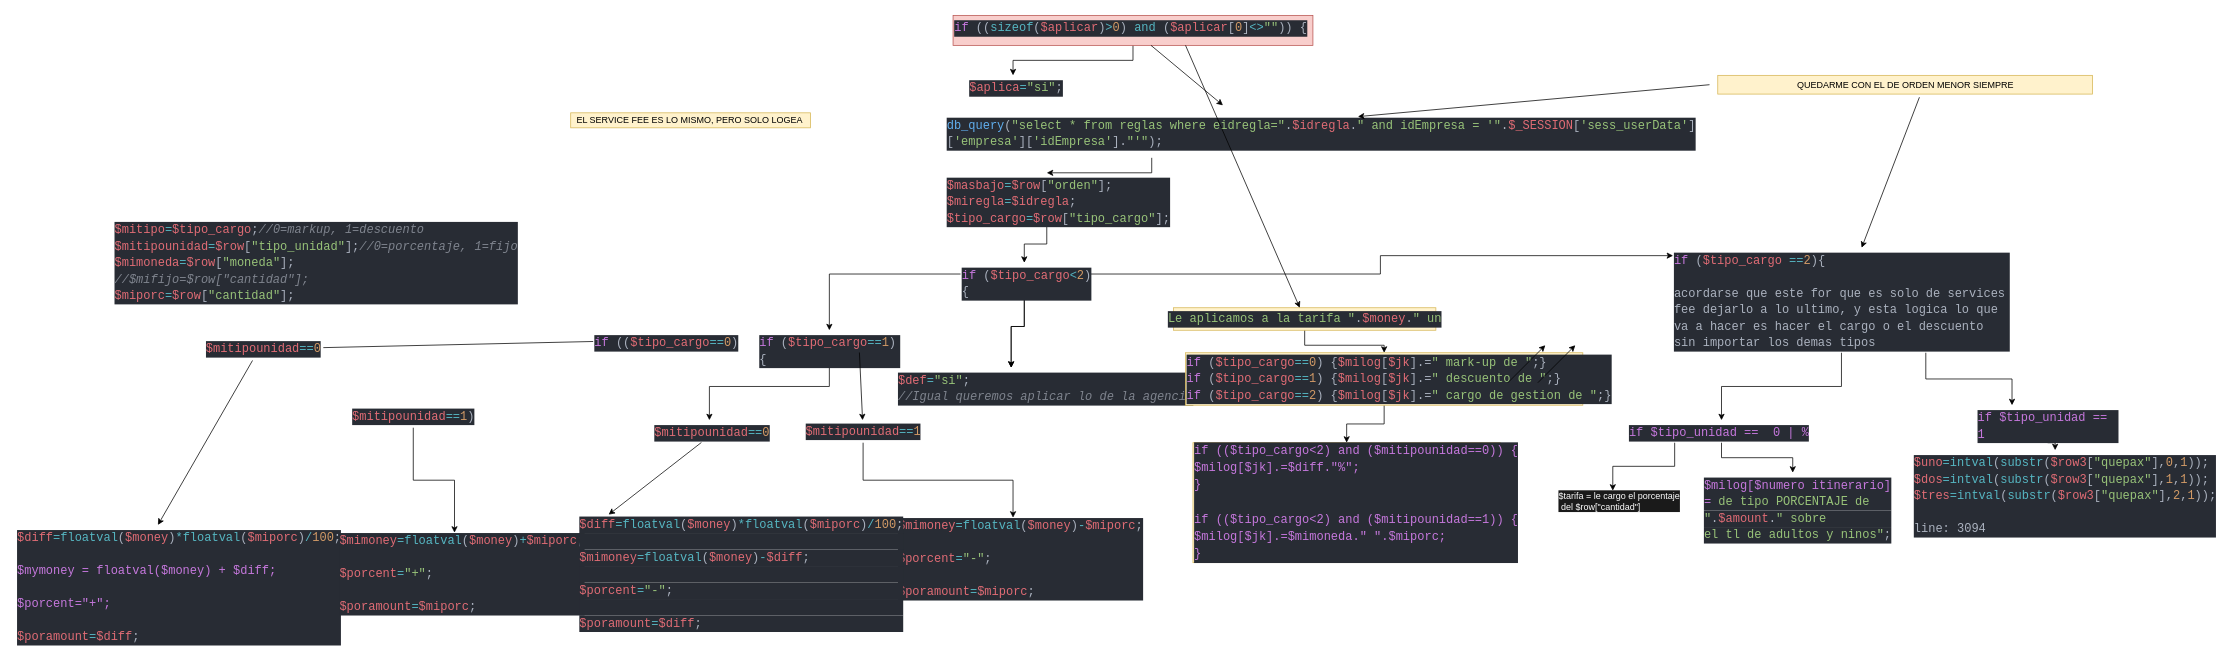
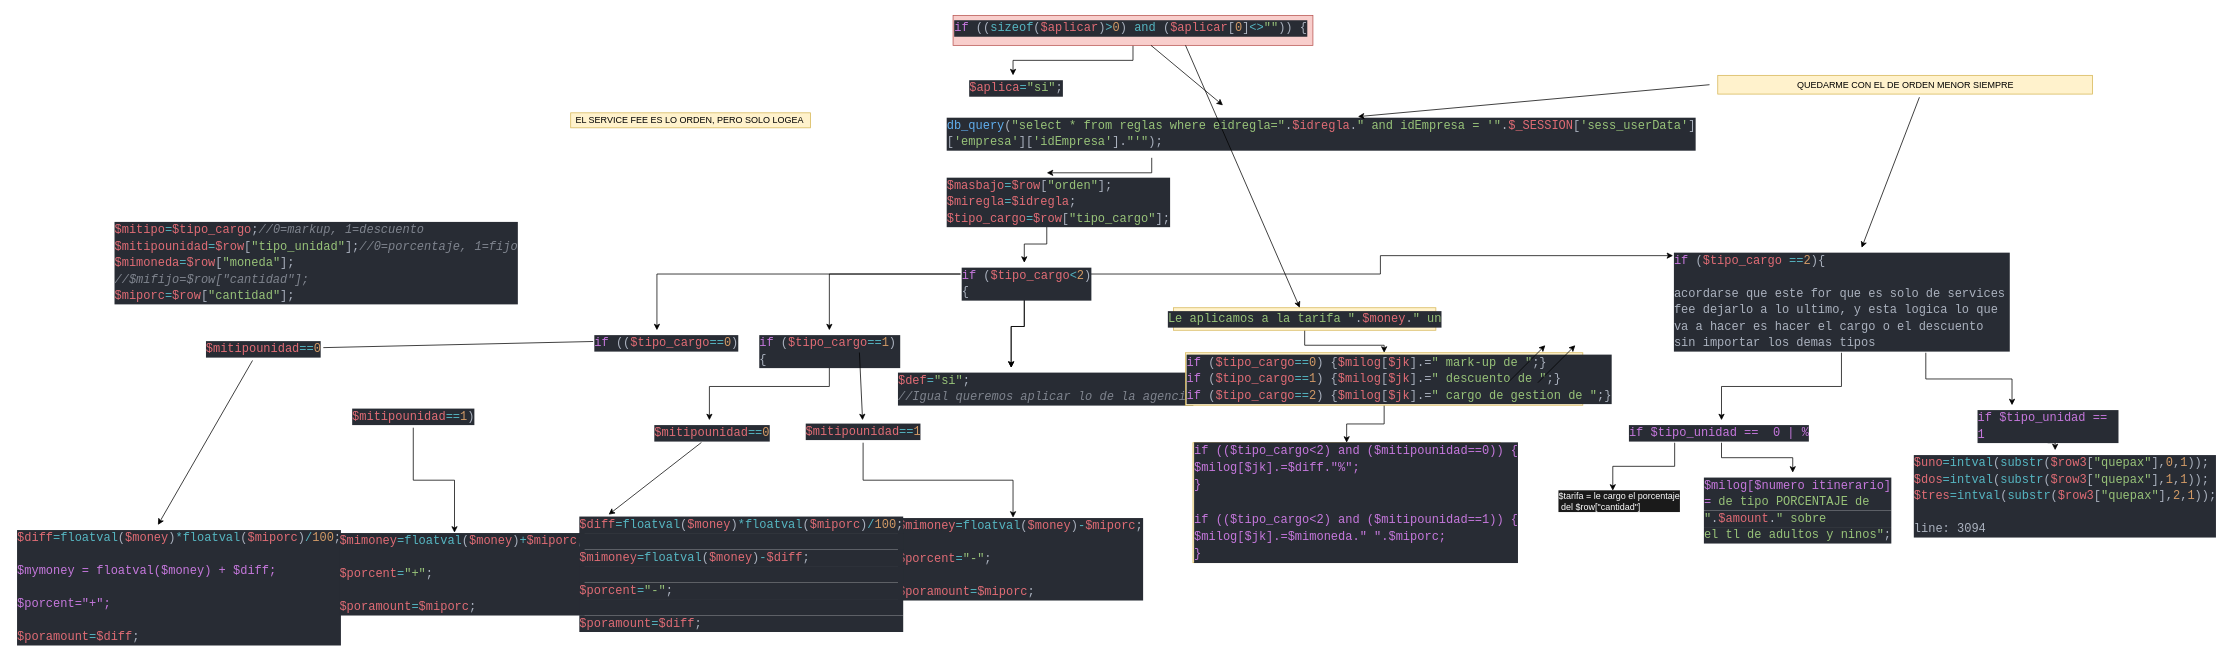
(691, 120) -> (691, 120)
none -> (657, 274)
